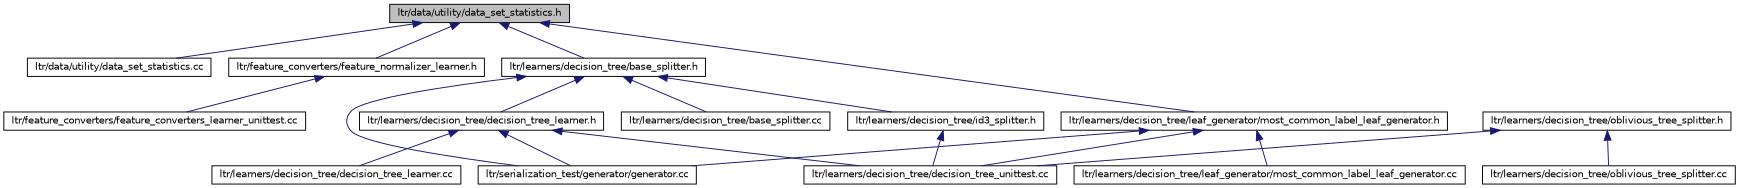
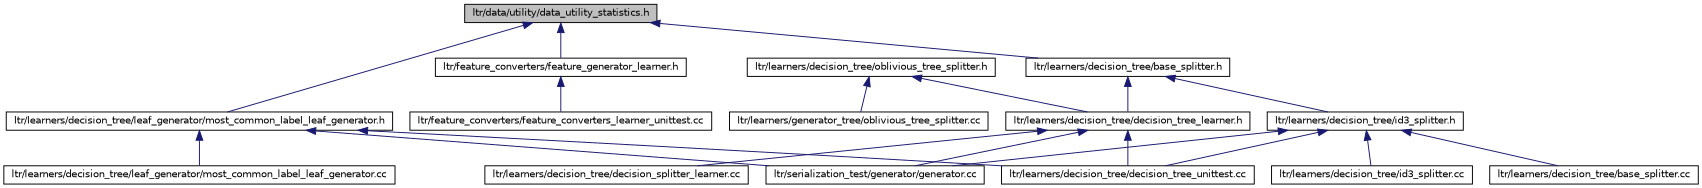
(480, 13) -> (561, 13)
(119, 67) -> none
(357, 67) -> (561, 67)
(669, 96) -> (1484, 149)
(347, 122) -> (1115, 149)
(1275, 148) -> (1004, 95)
(336, 175) -> (617, 175)
none -> (1372, 175)
(1609, 175) -> (859, 121)
